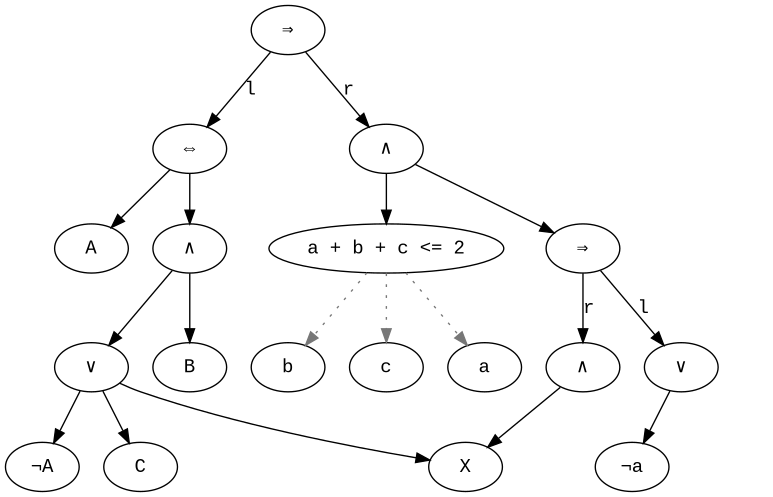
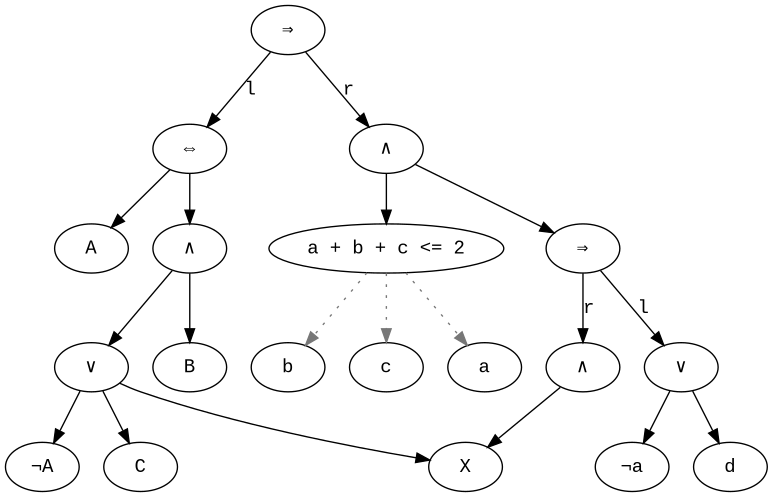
none -> (730, 467)
